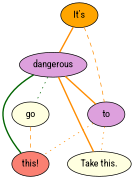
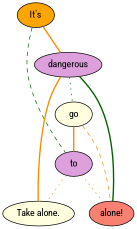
(96, 64) -> (33, 94)
(80, 90) -> (74, 139)
(30, 164) -> (112, 214)
(99, 164) -> (39, 214)
